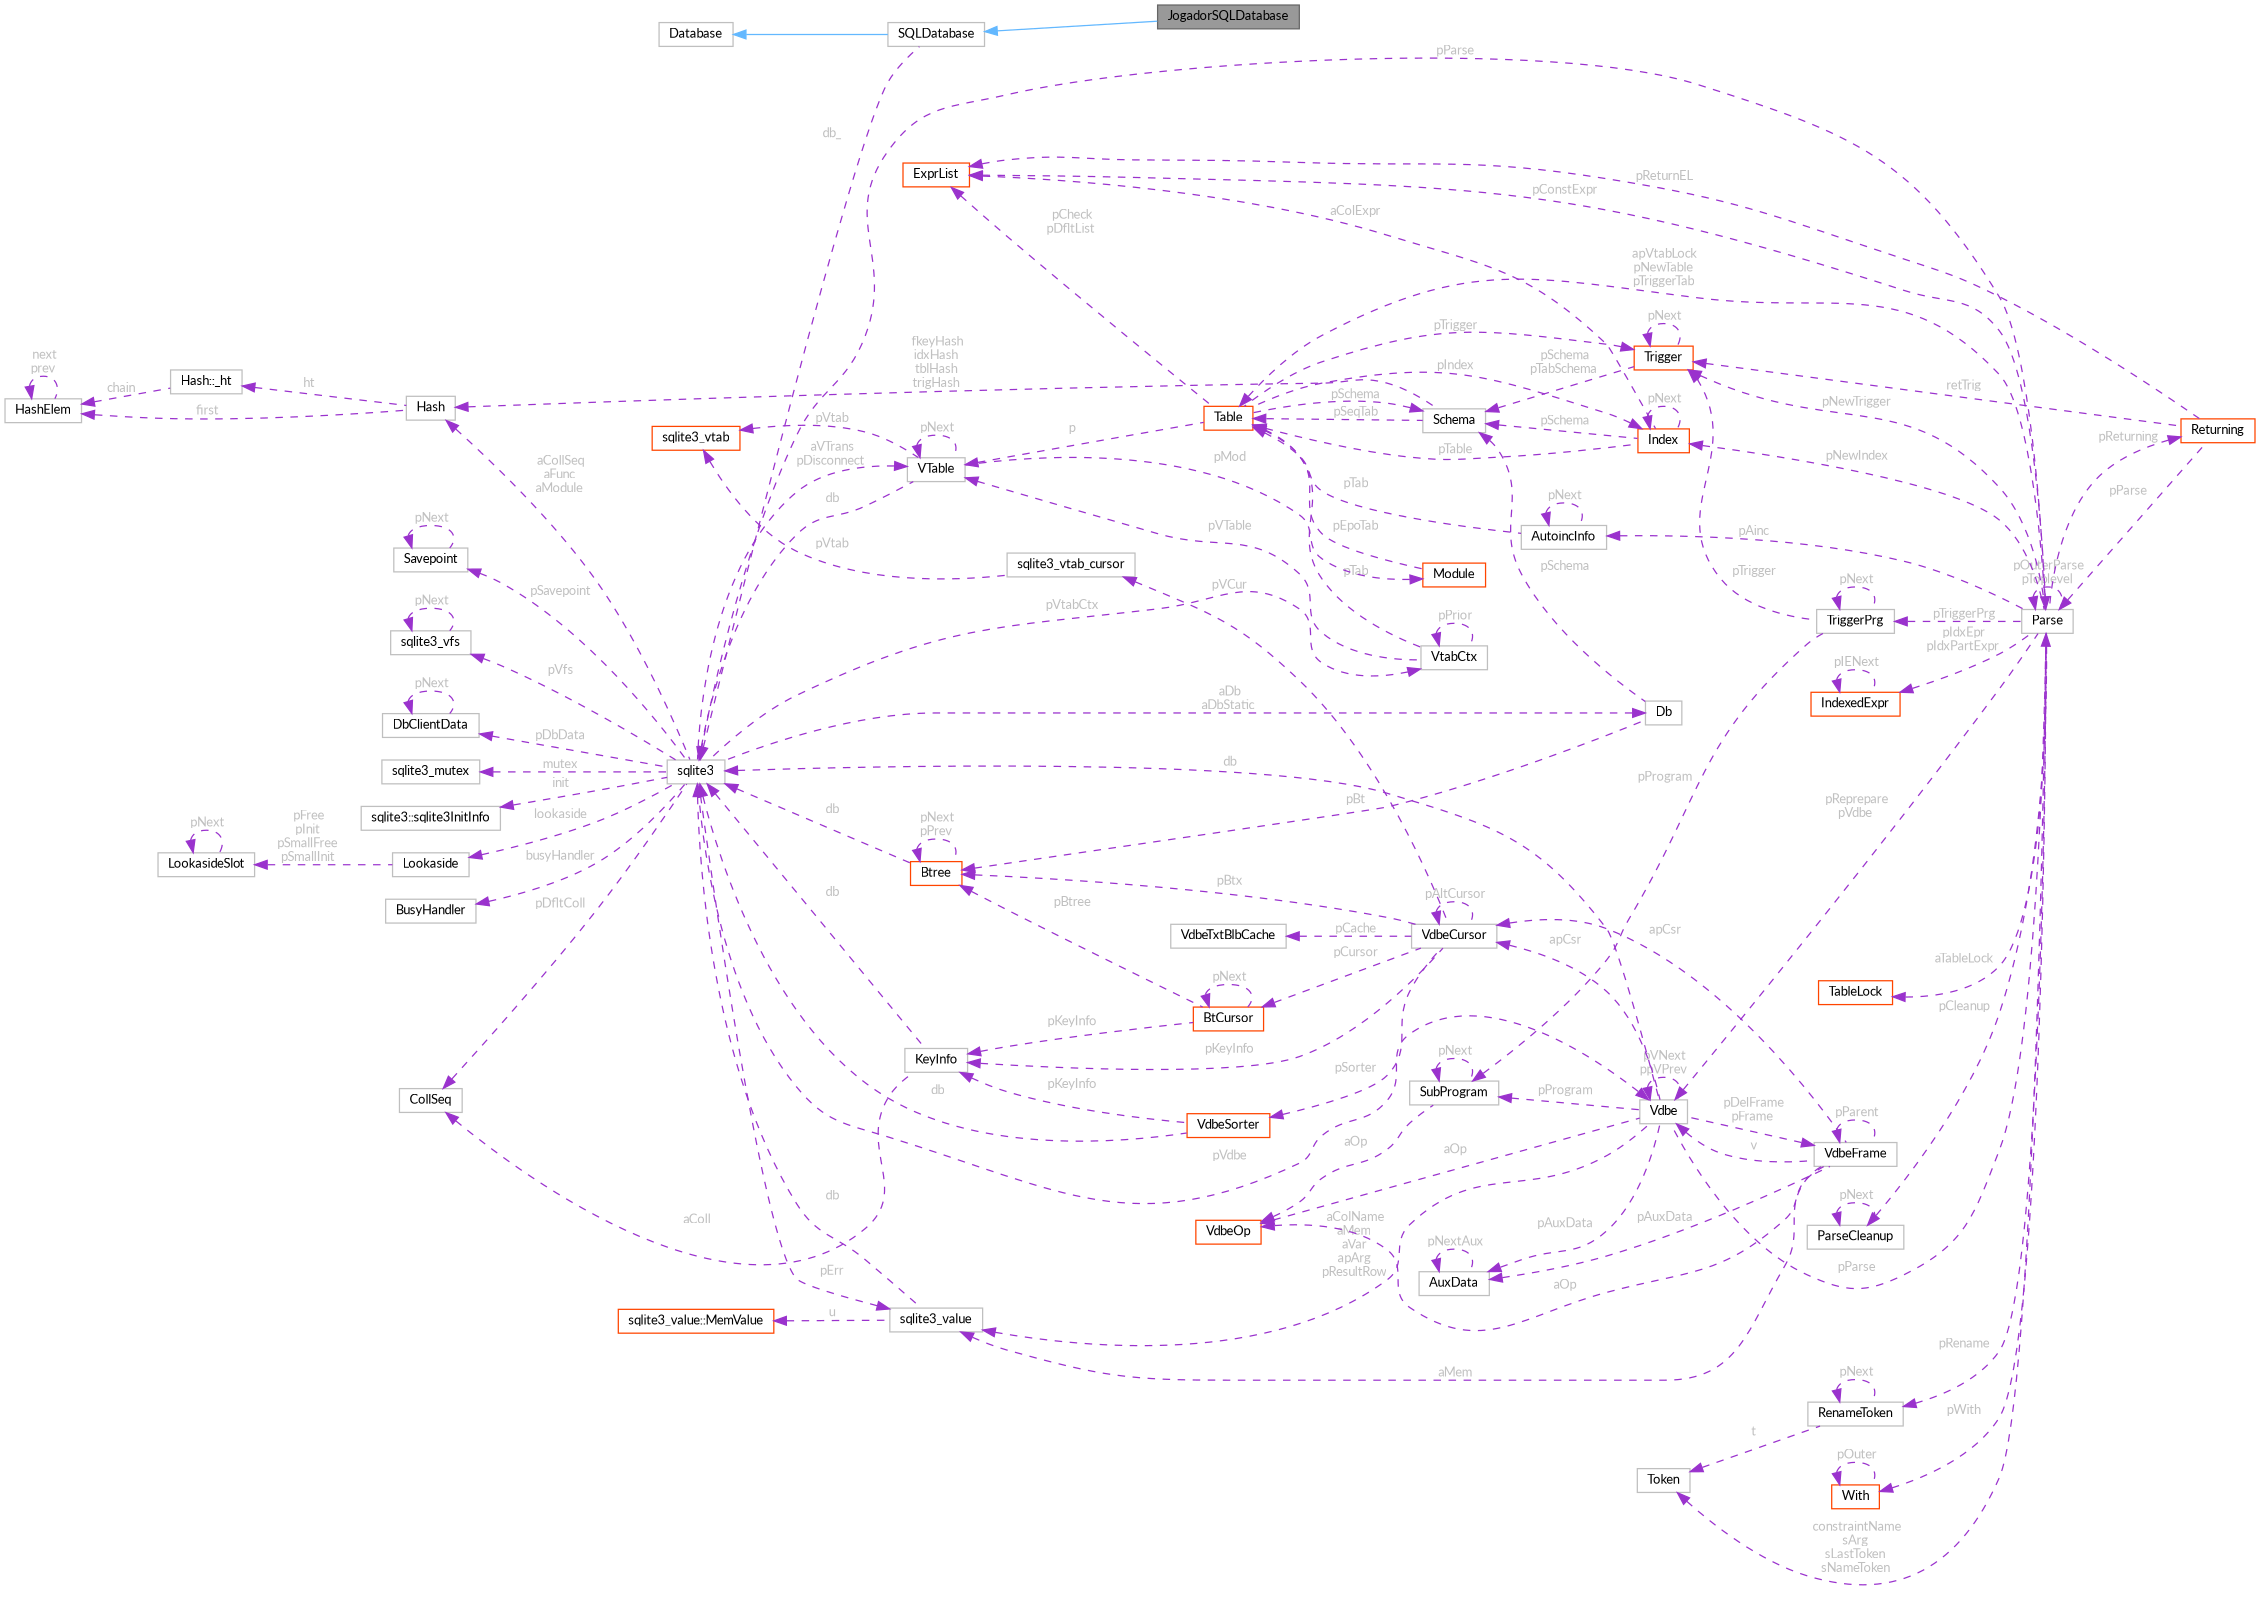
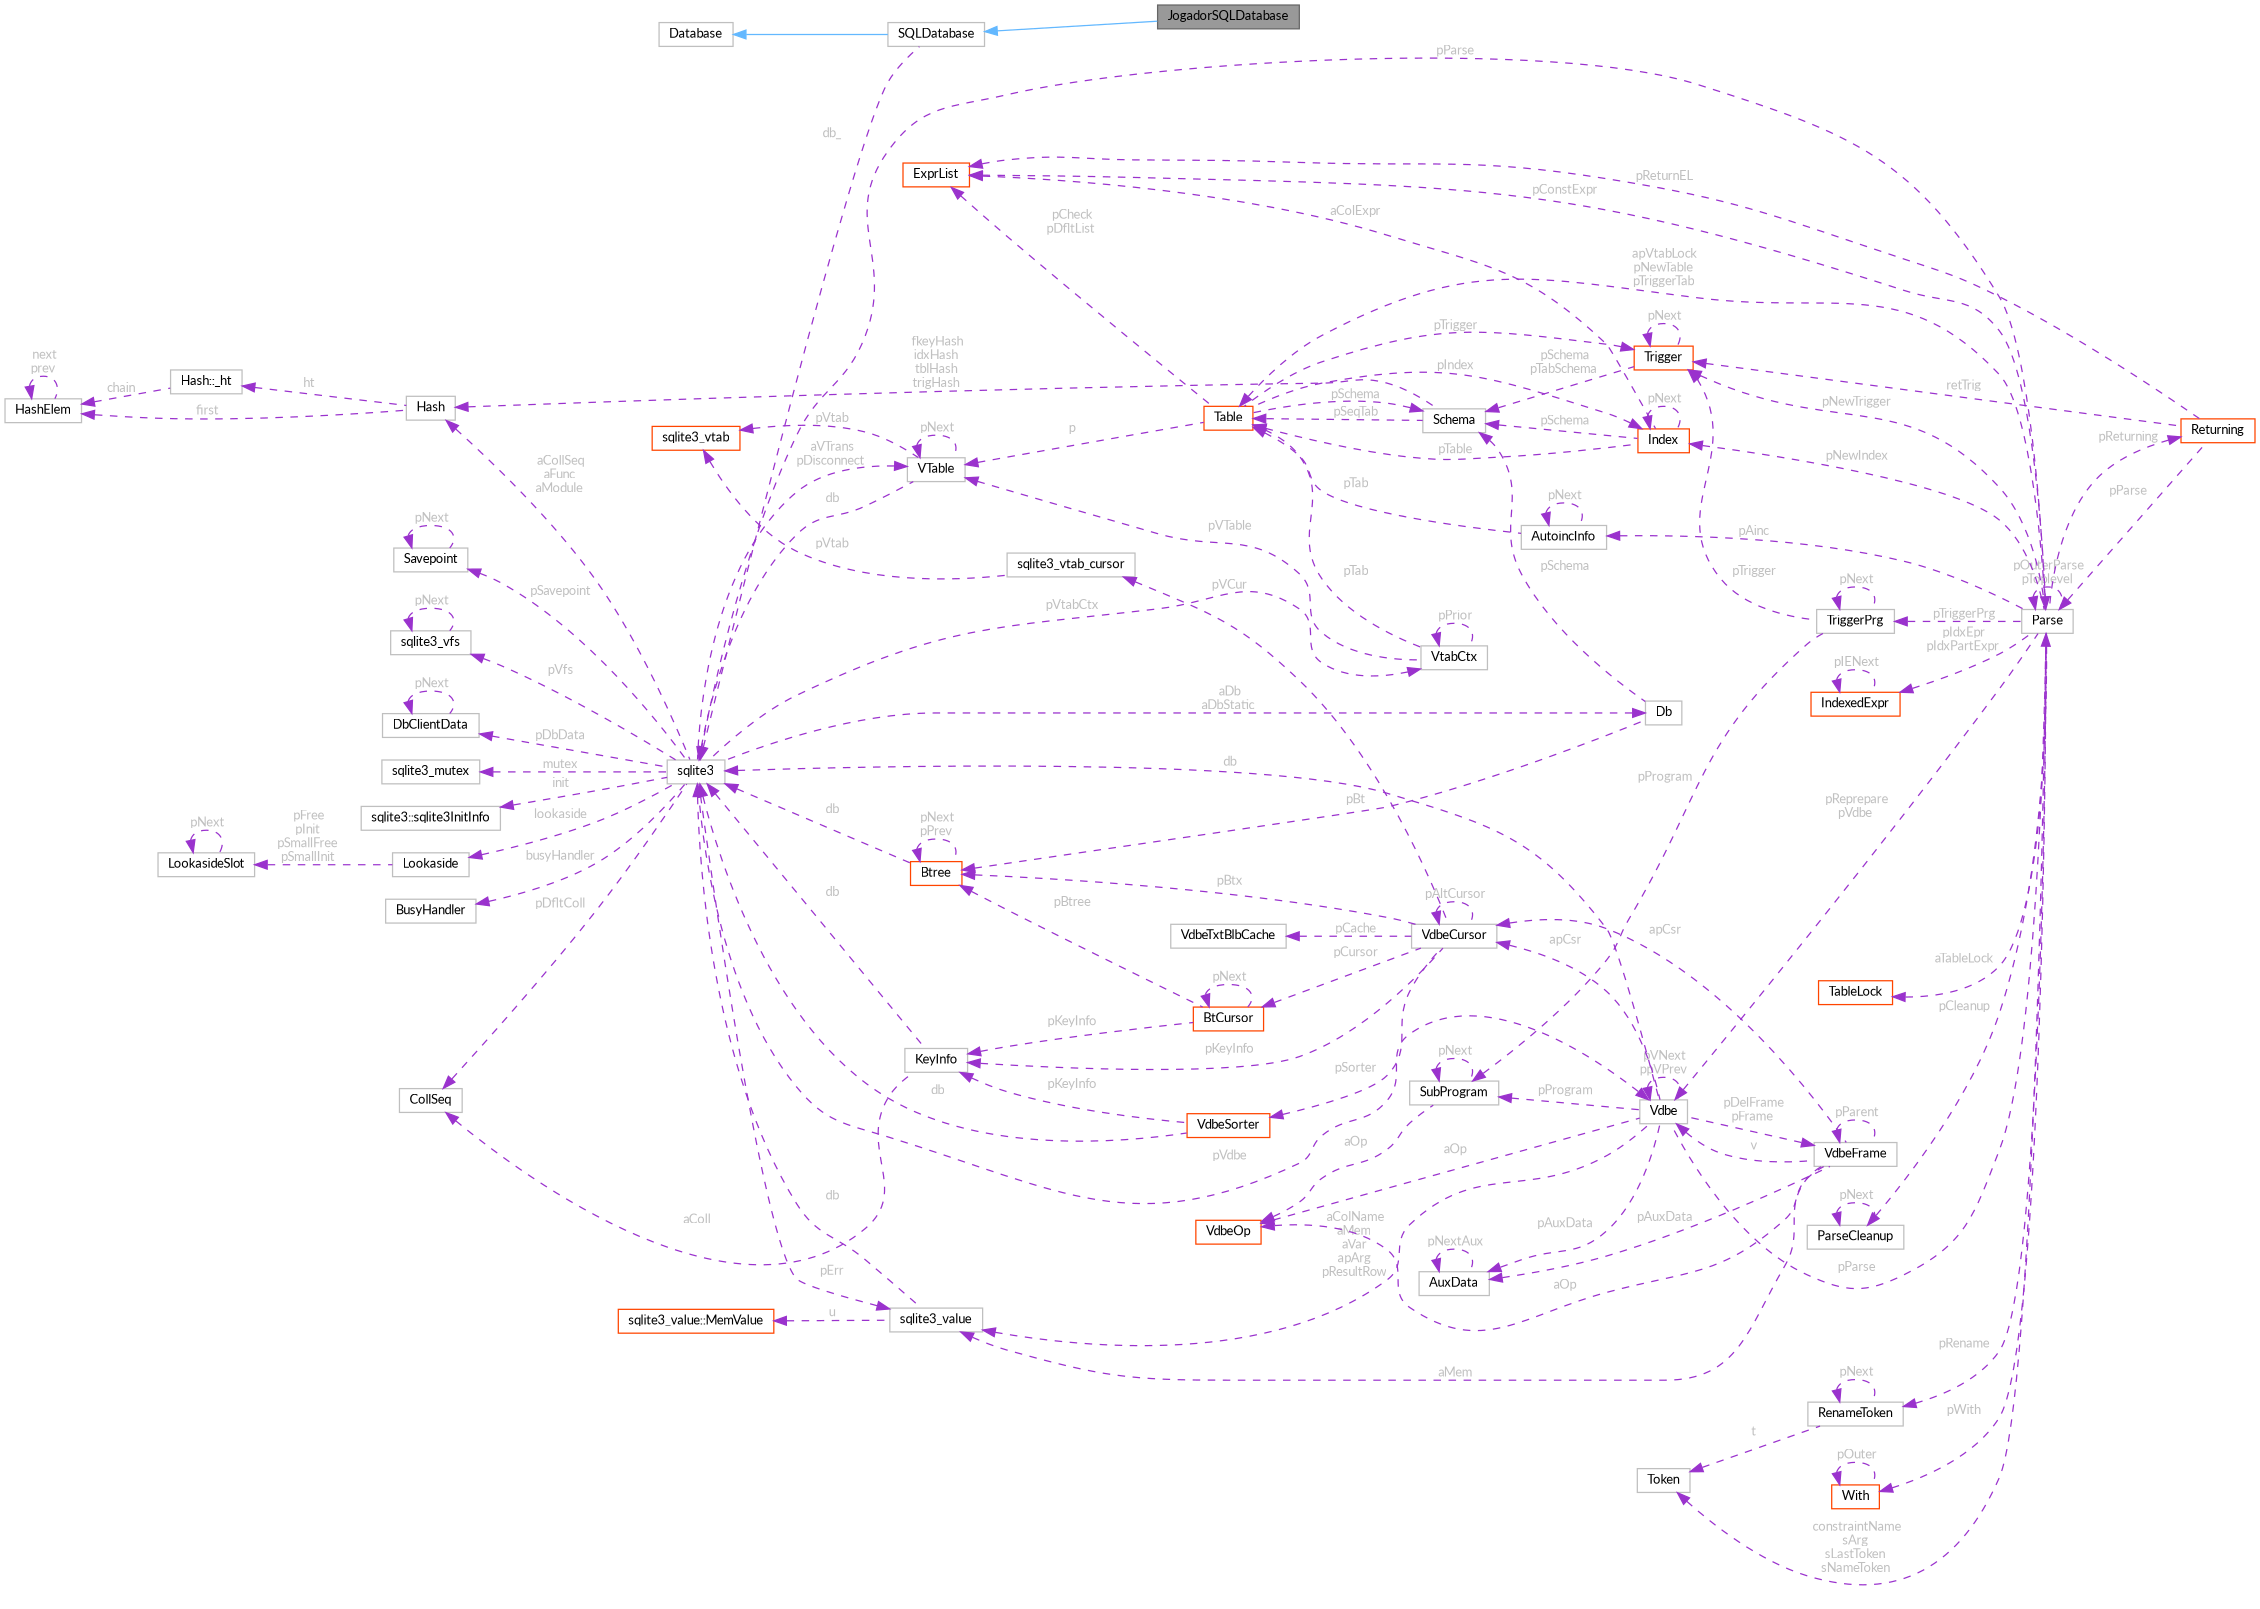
(1454, 575) -> none
